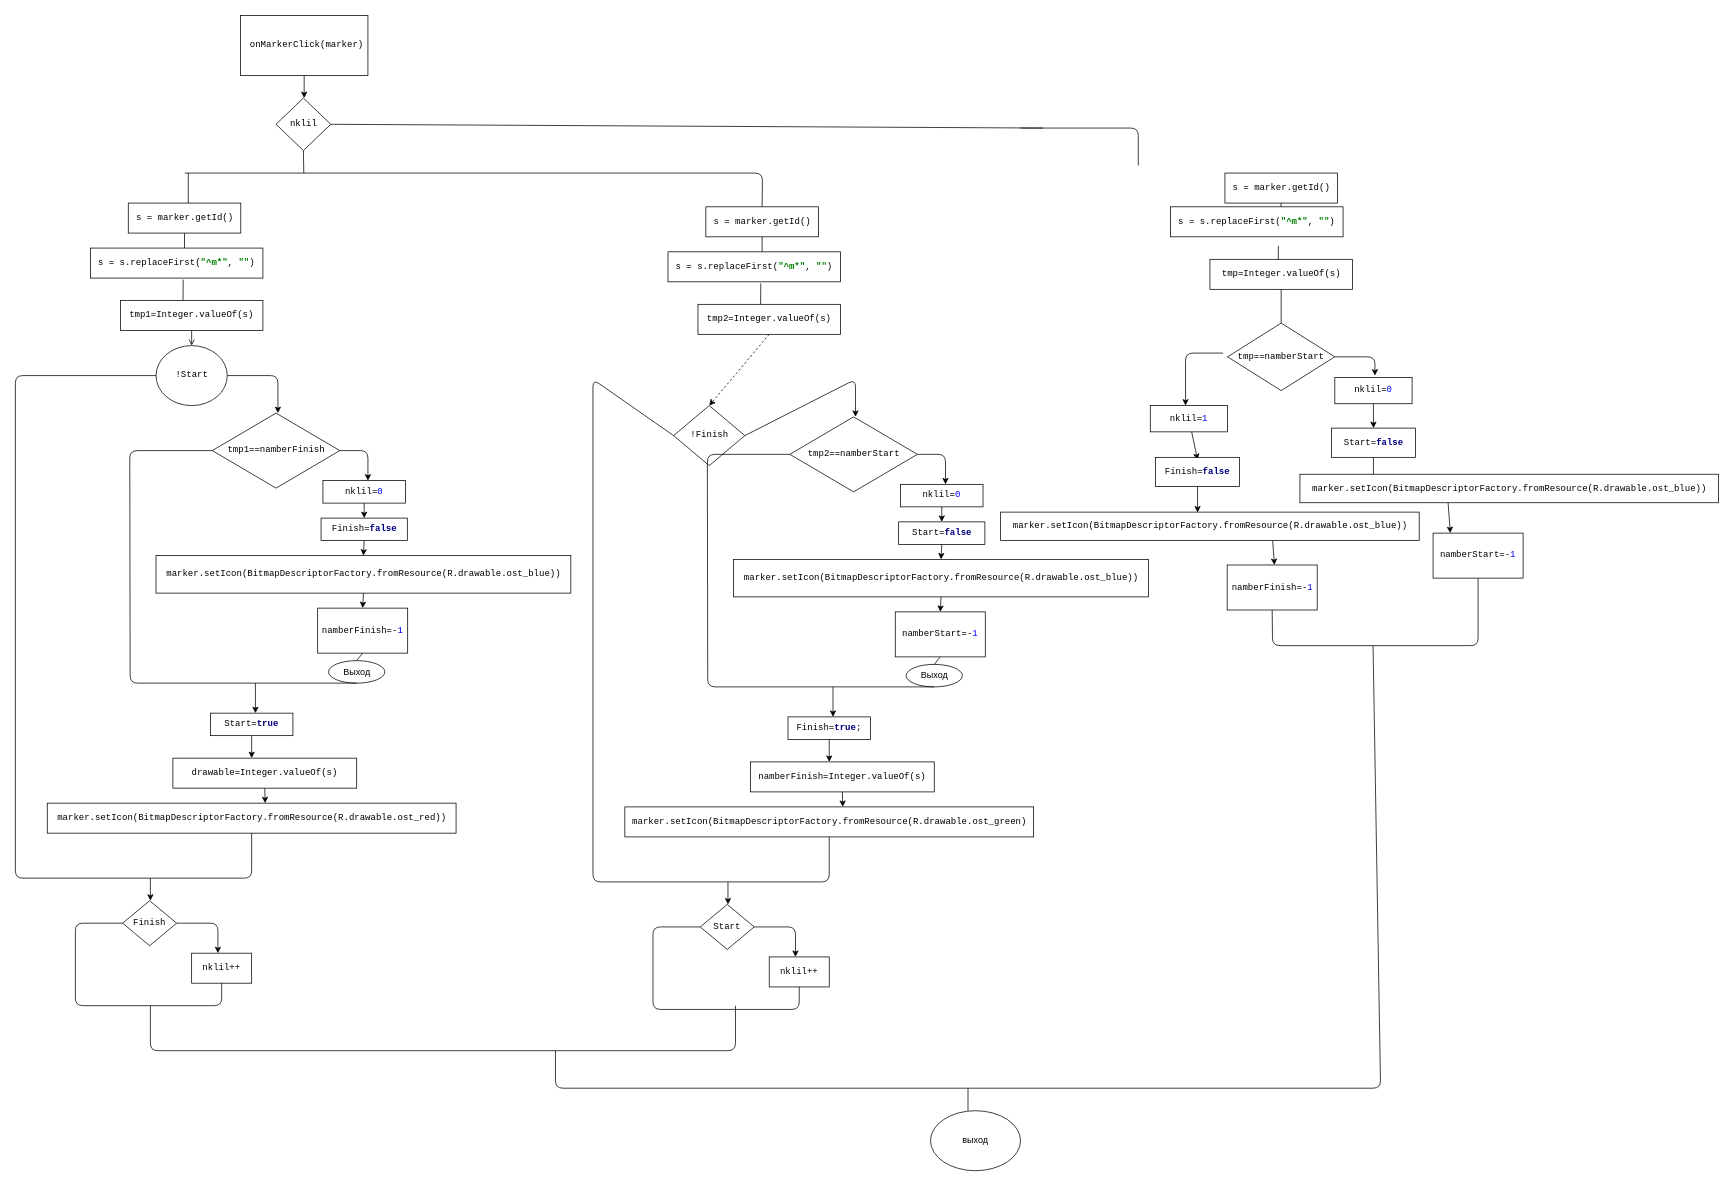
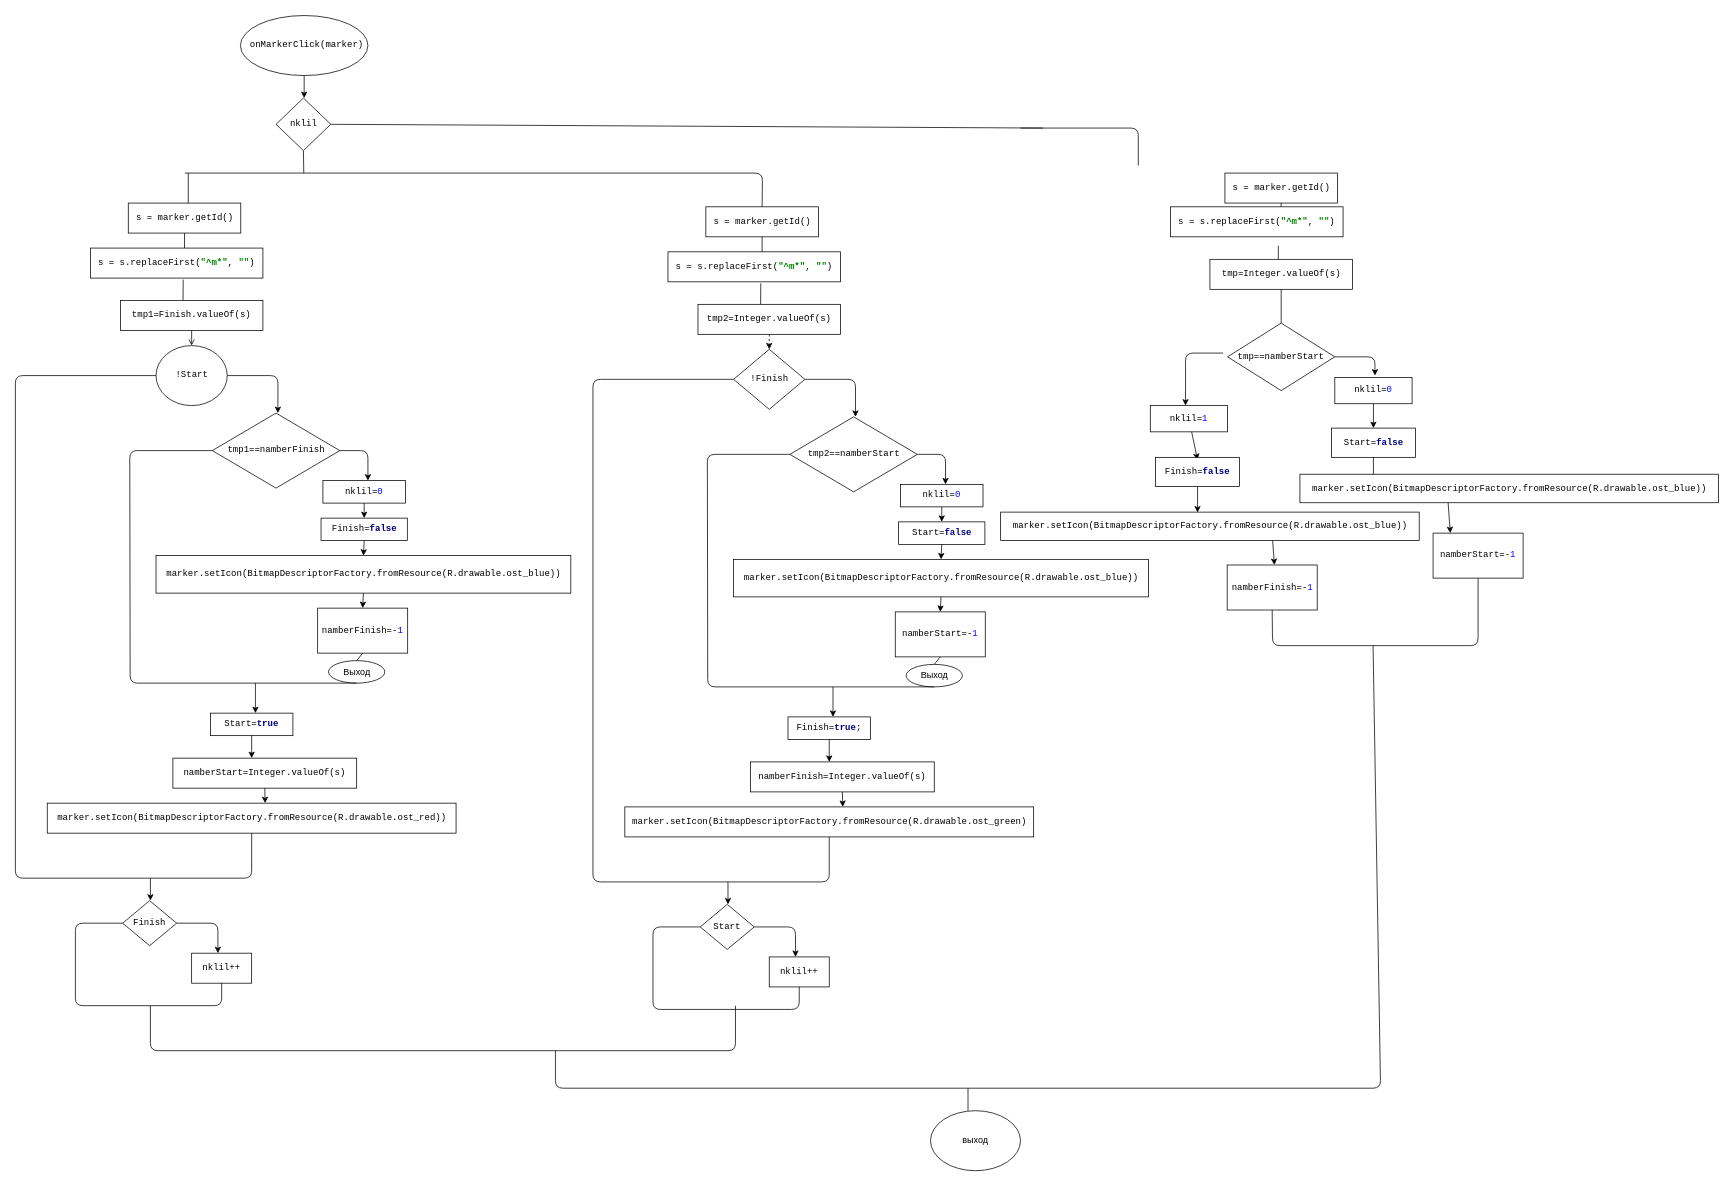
(304, 45) -> (304, 45)
(192, 315) -> (192, 315)
(709, 435) -> (769, 379)
(265, 773) -> (265, 773)
